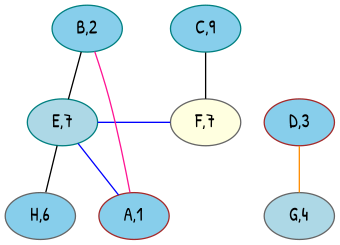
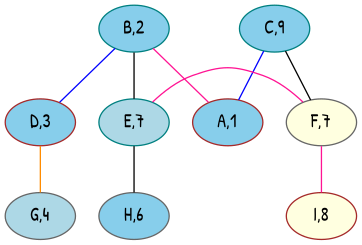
none -> (87, 75)
(134, 122) -> (228, 68)
(98, 169) -> (249, 80)
none -> (321, 216)
